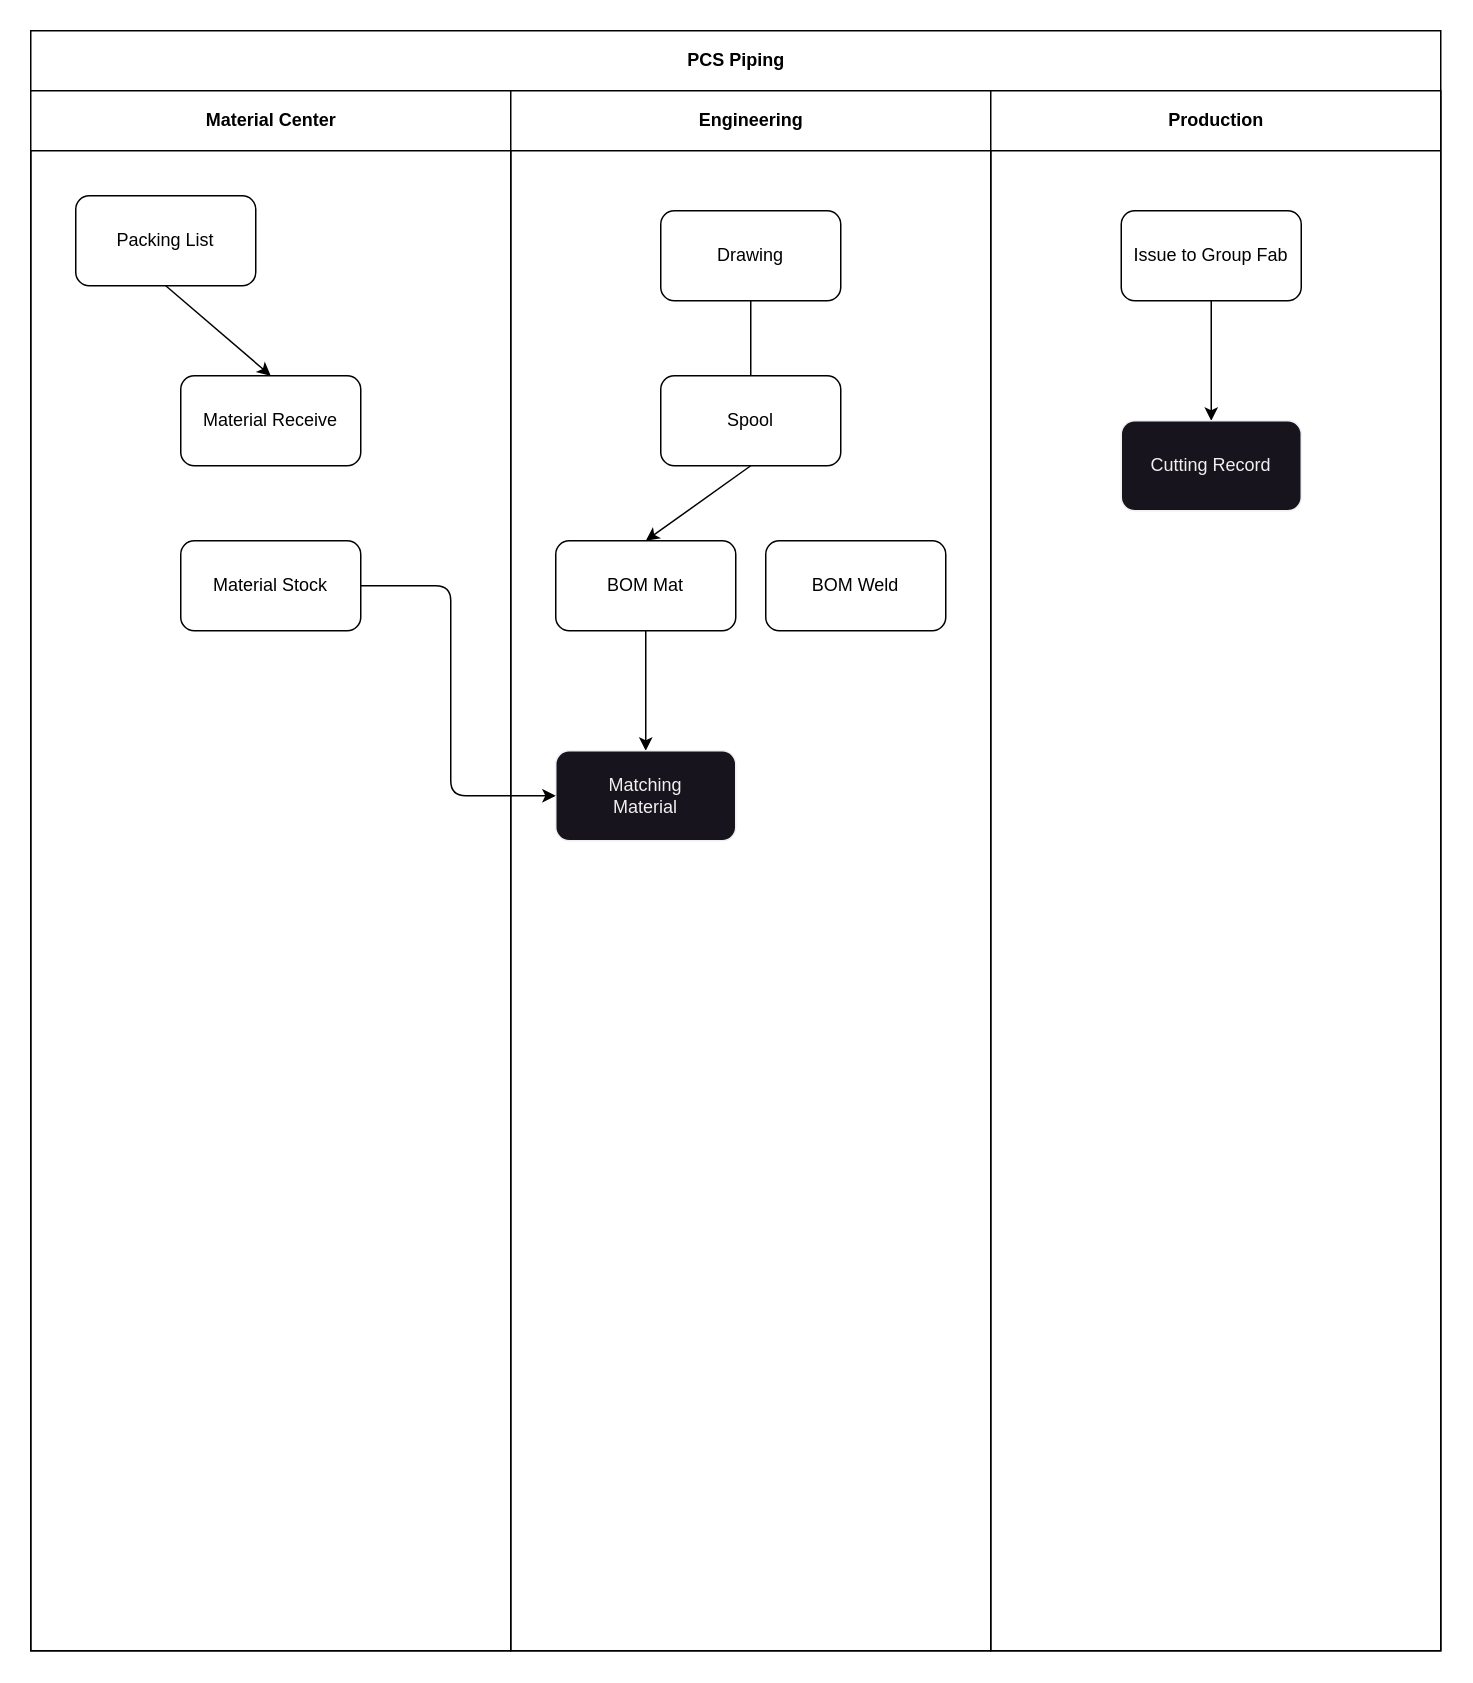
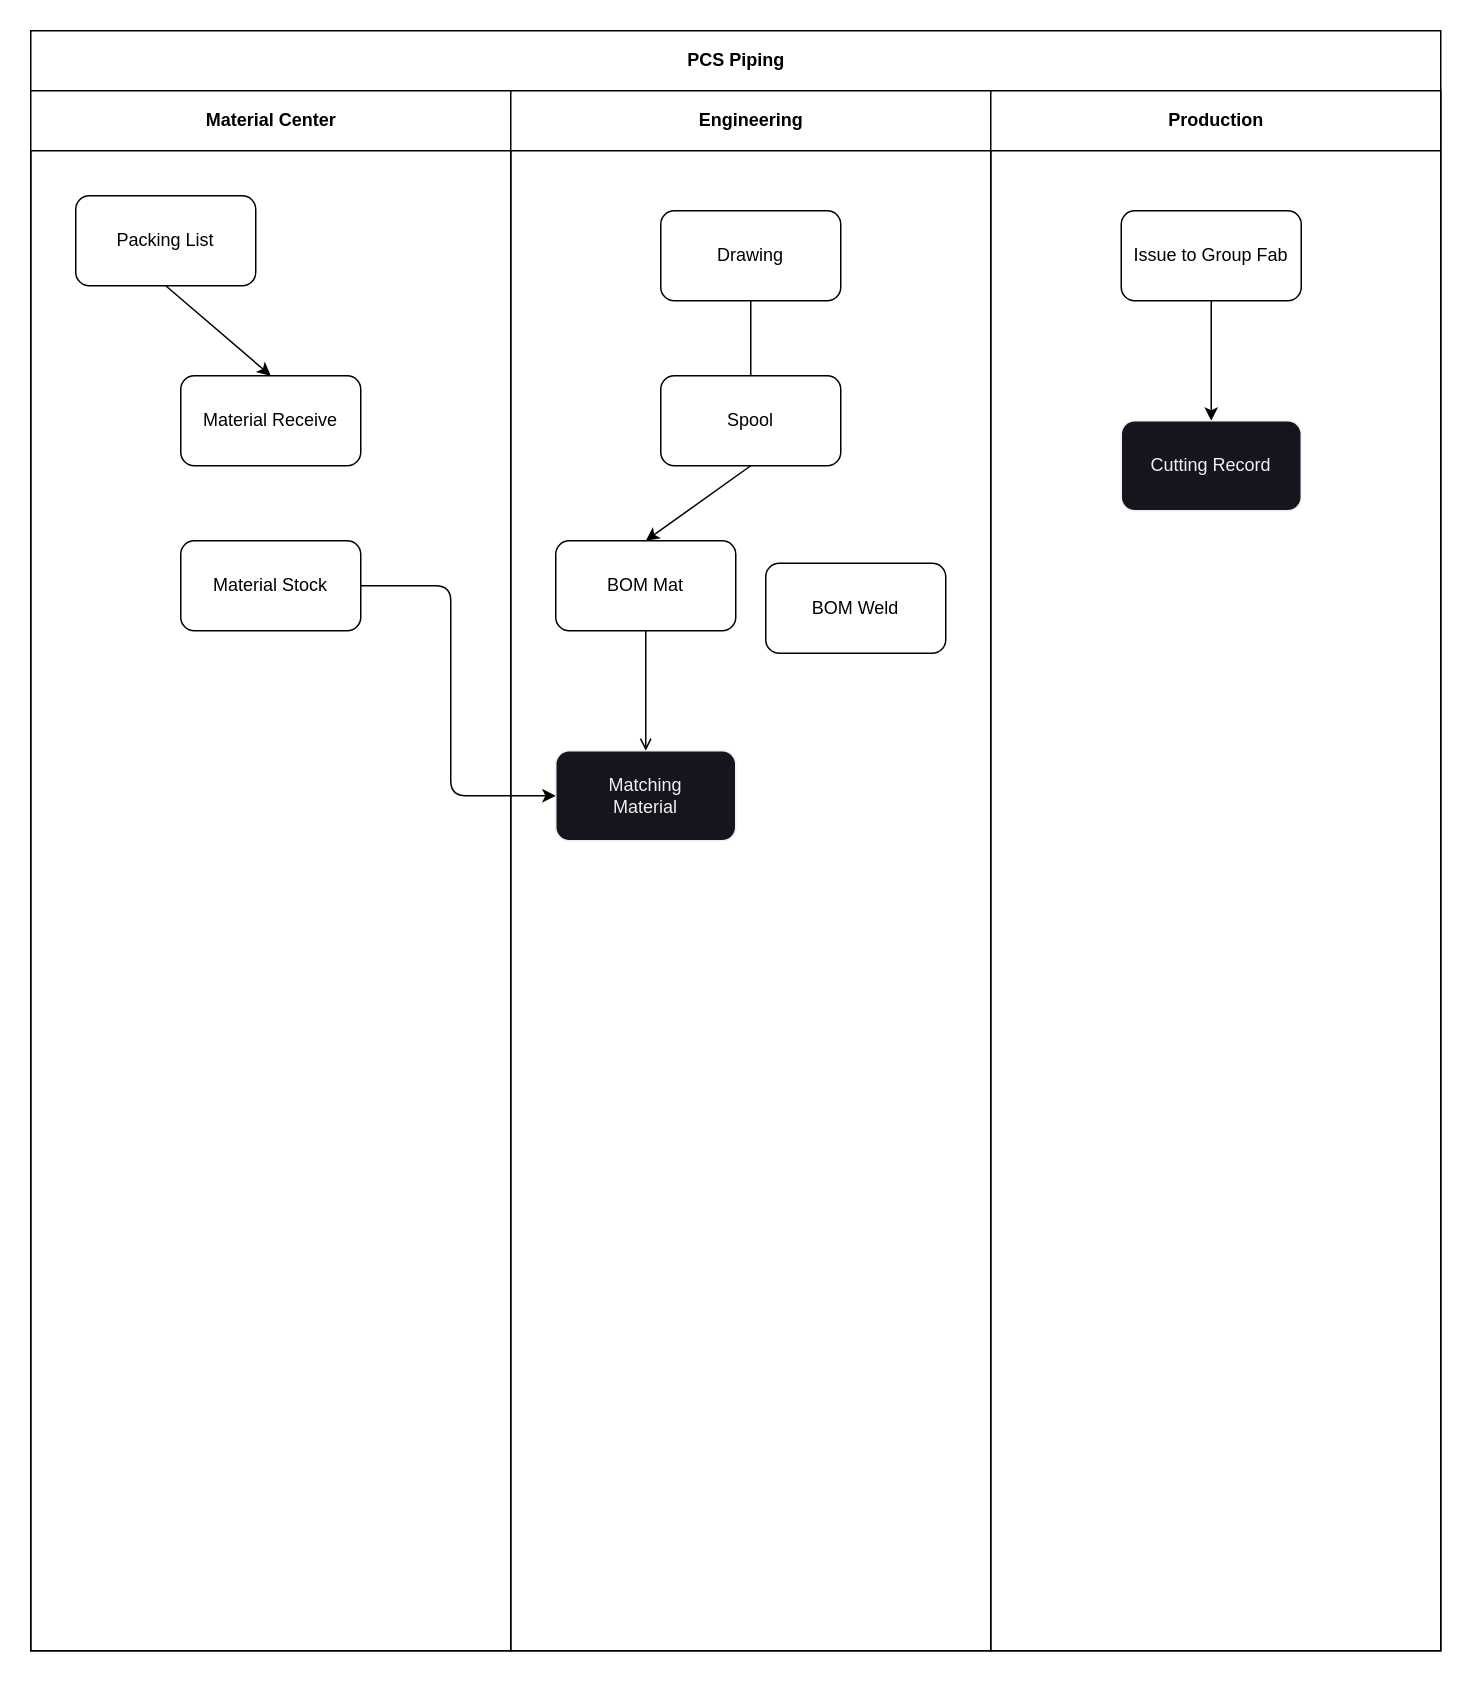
(856, 586) -> (856, 608)
(646, 739) -> (646, 741)
